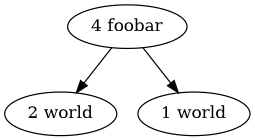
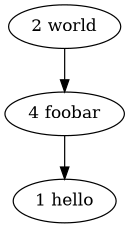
(98, 65) -> (65, 64)
(194, 114) -> (65, 201)
